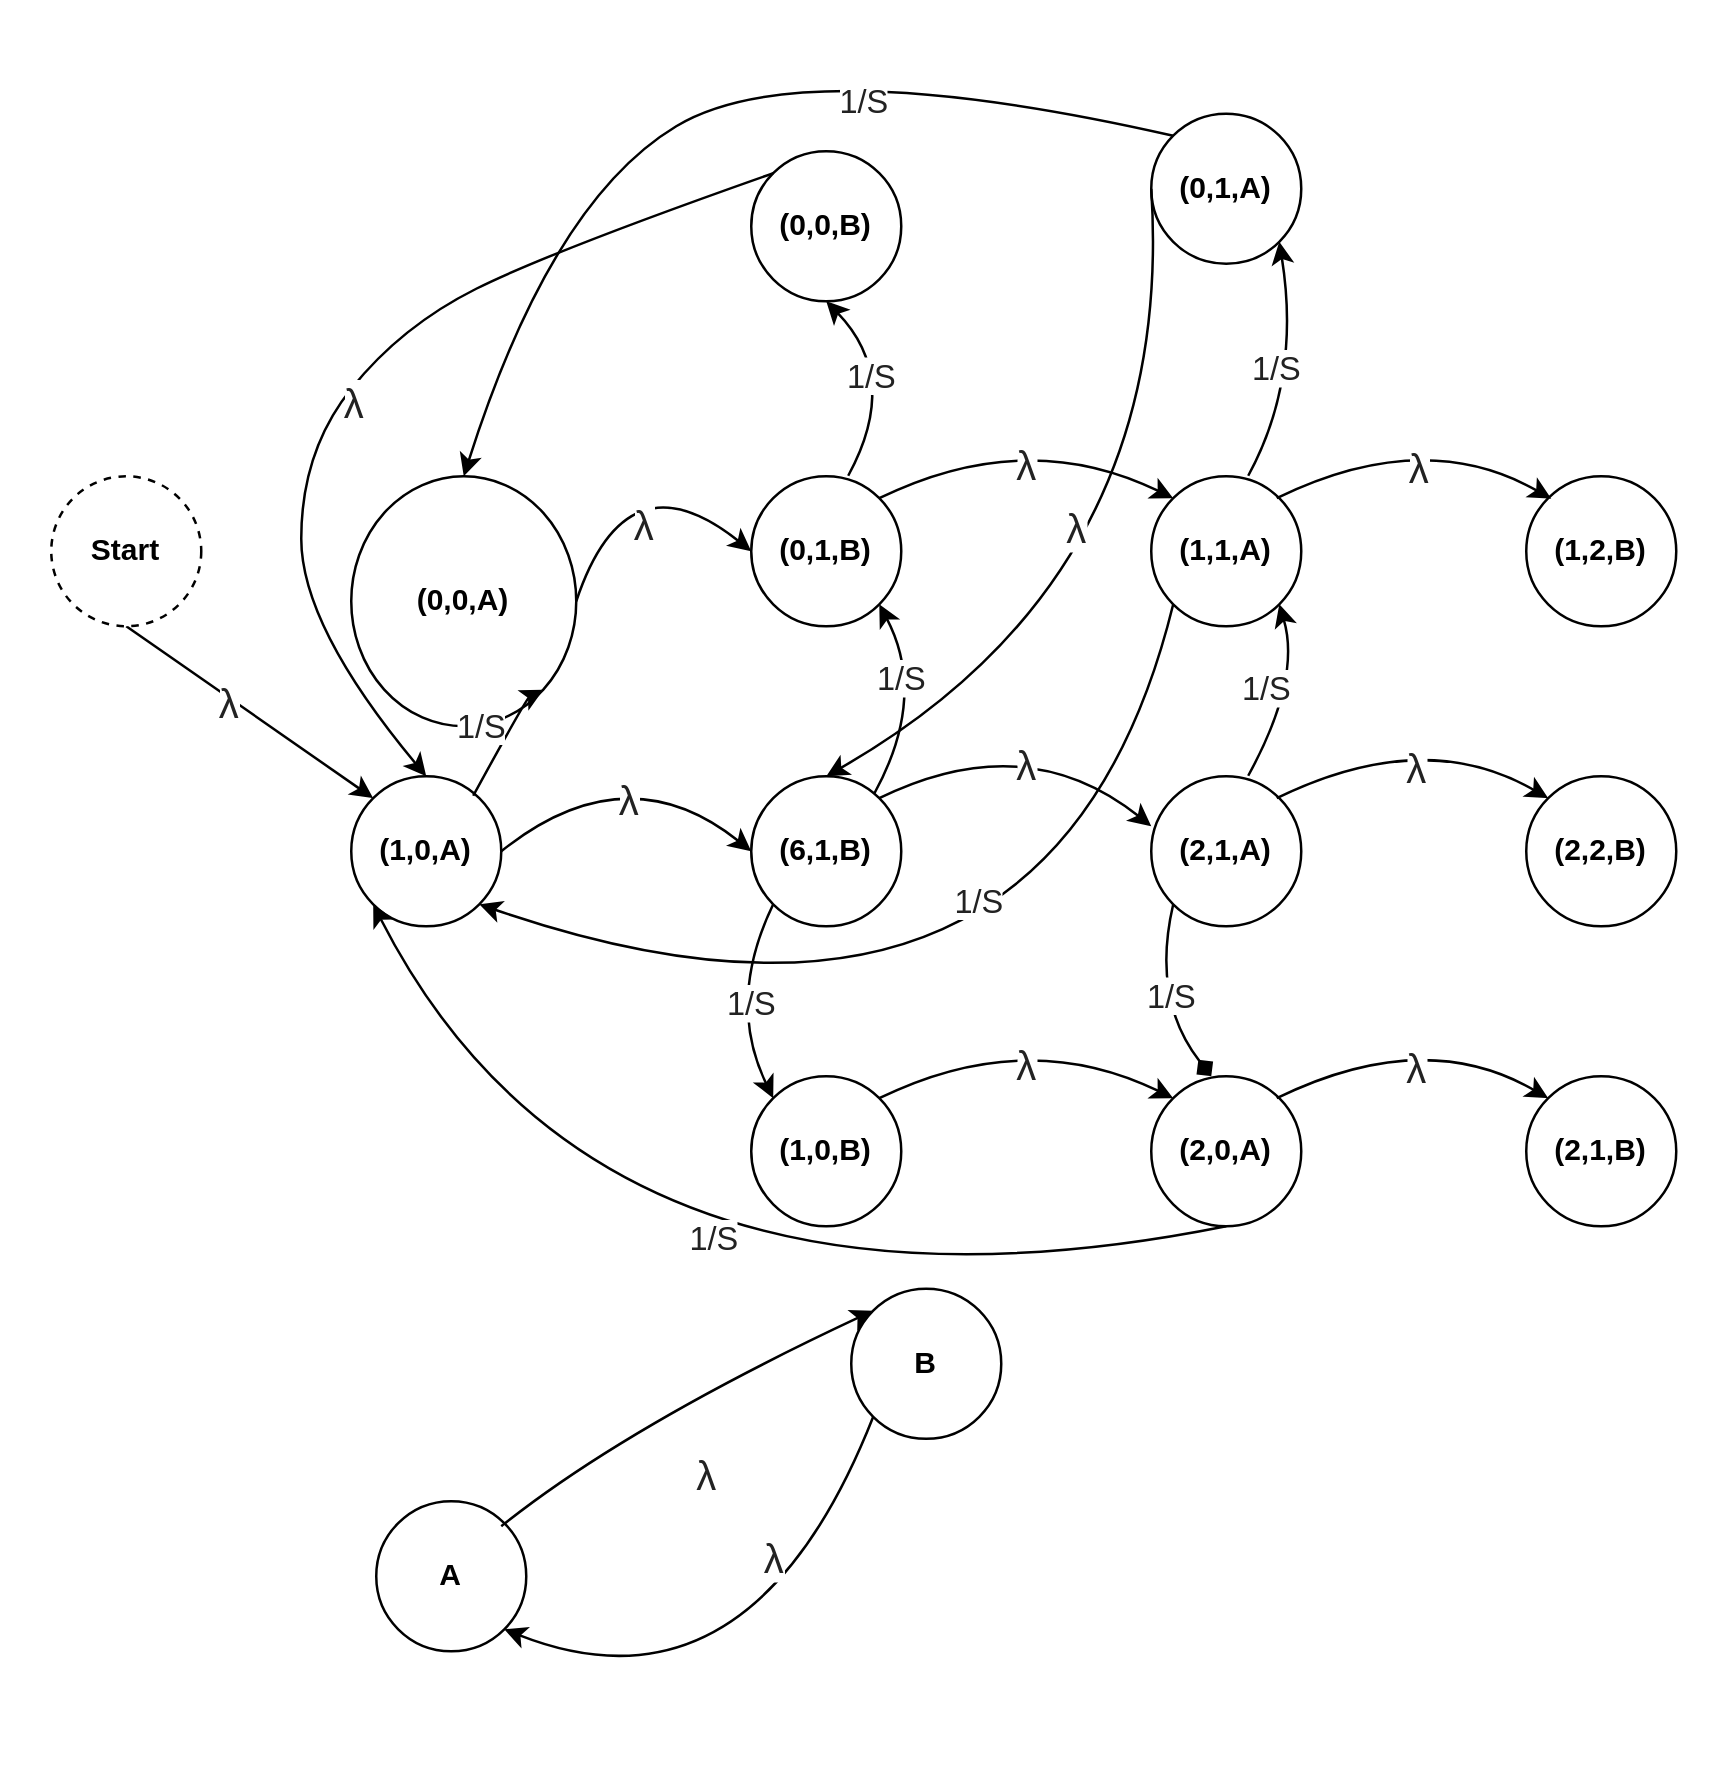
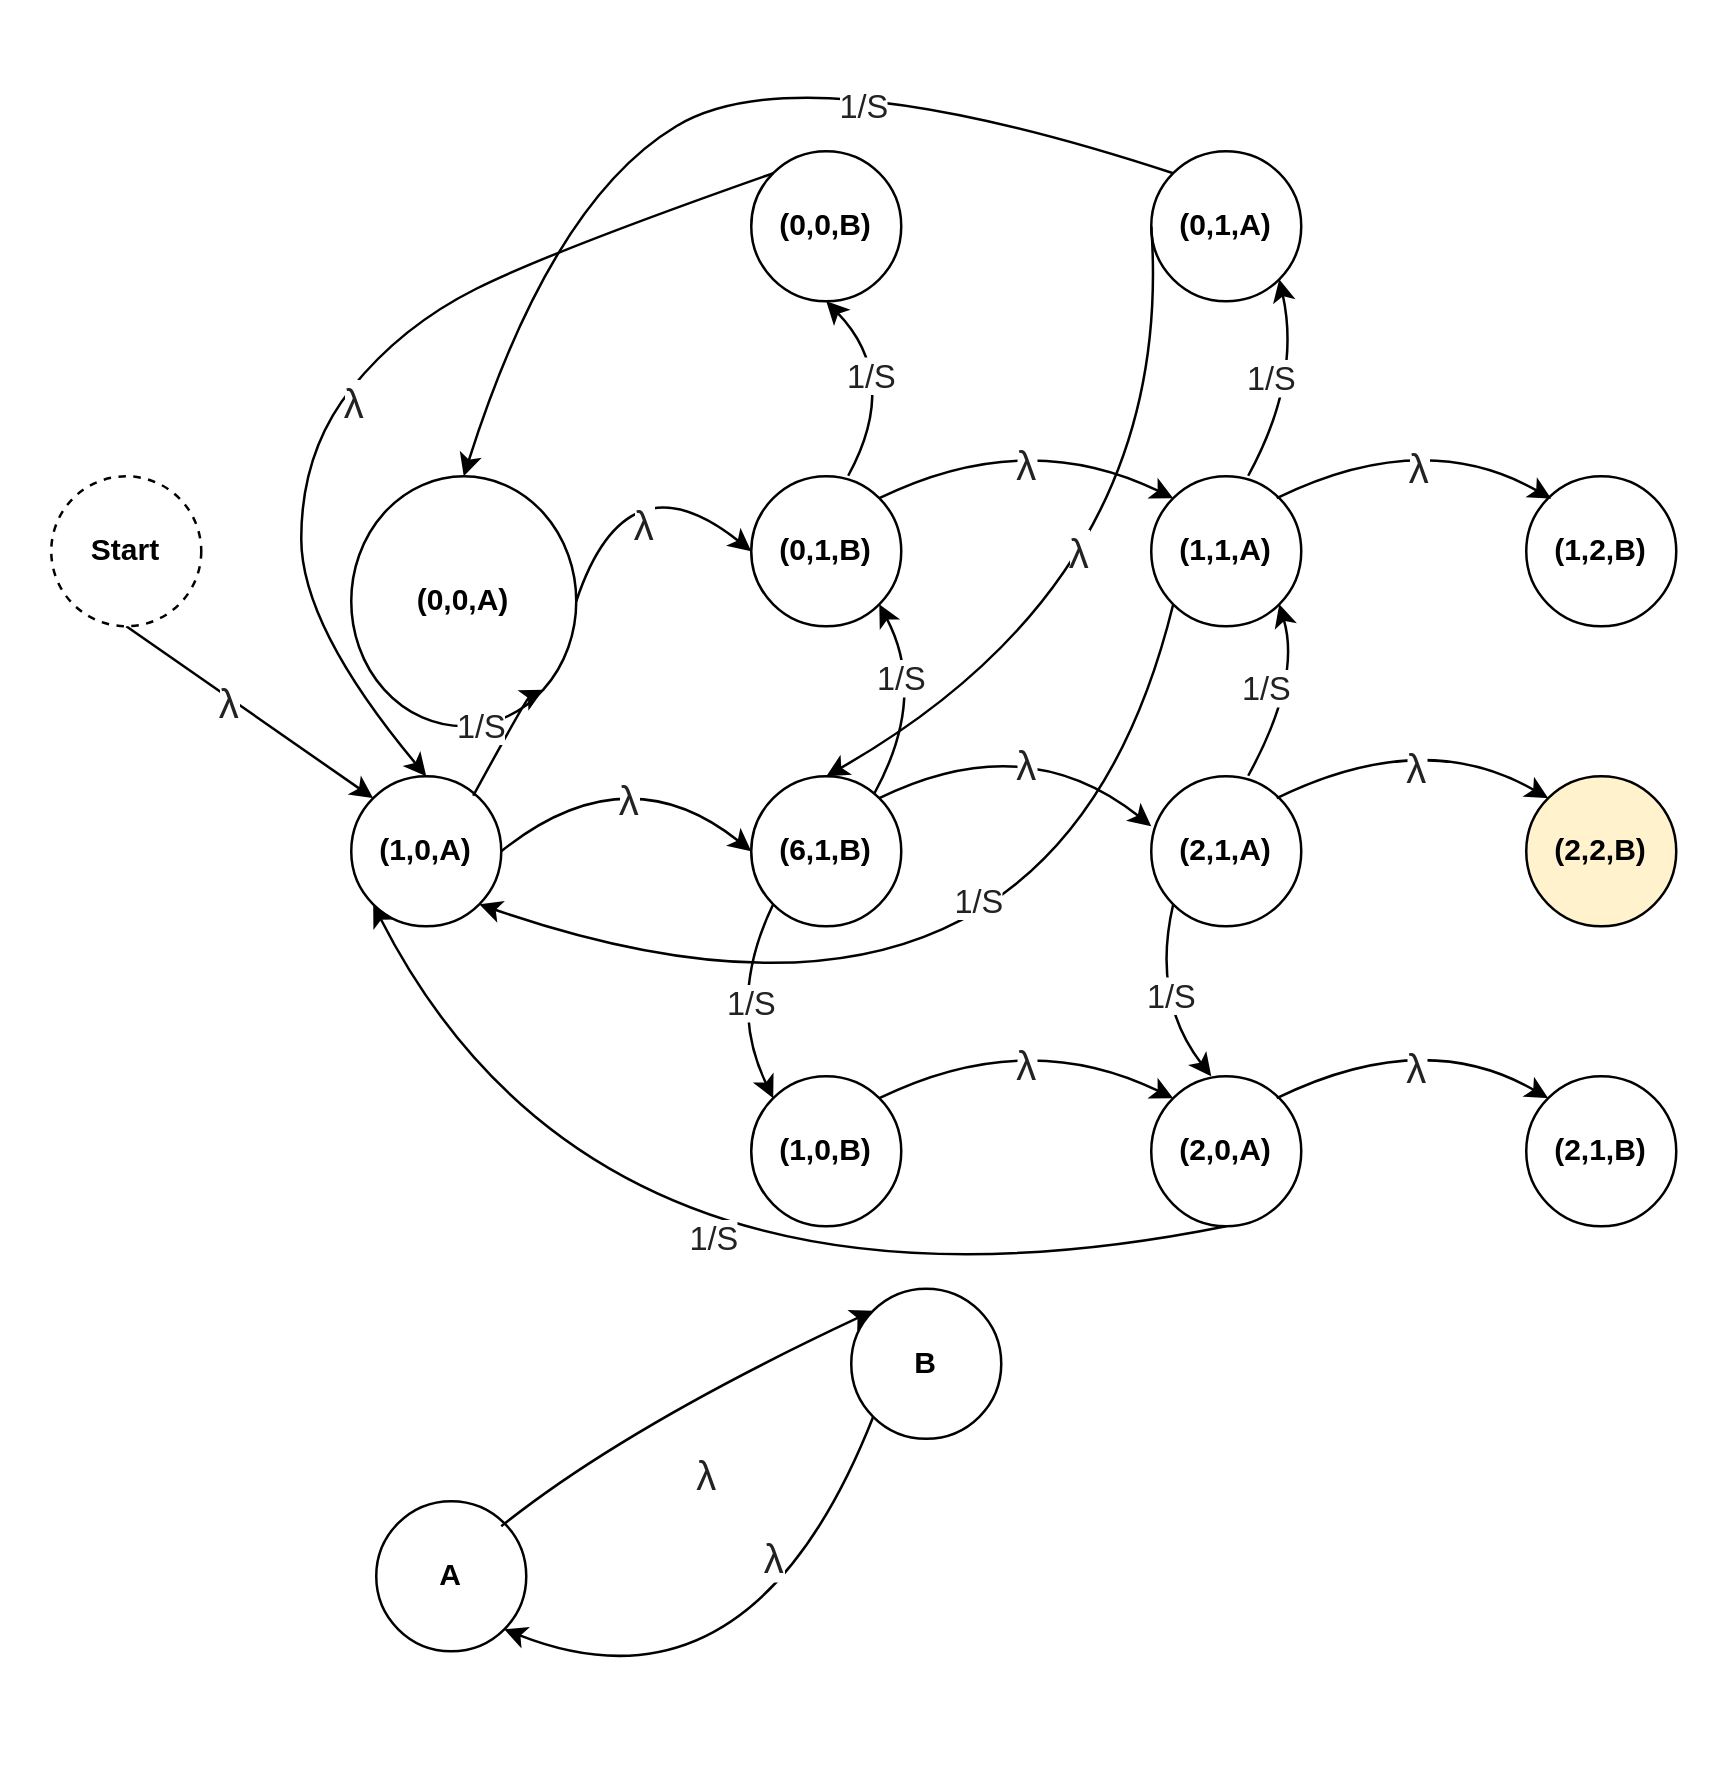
(1226, 189) -> (1226, 226)
(1601, 851) -> (1601, 851)
(1199, 1060) -> (1199, 1060)
